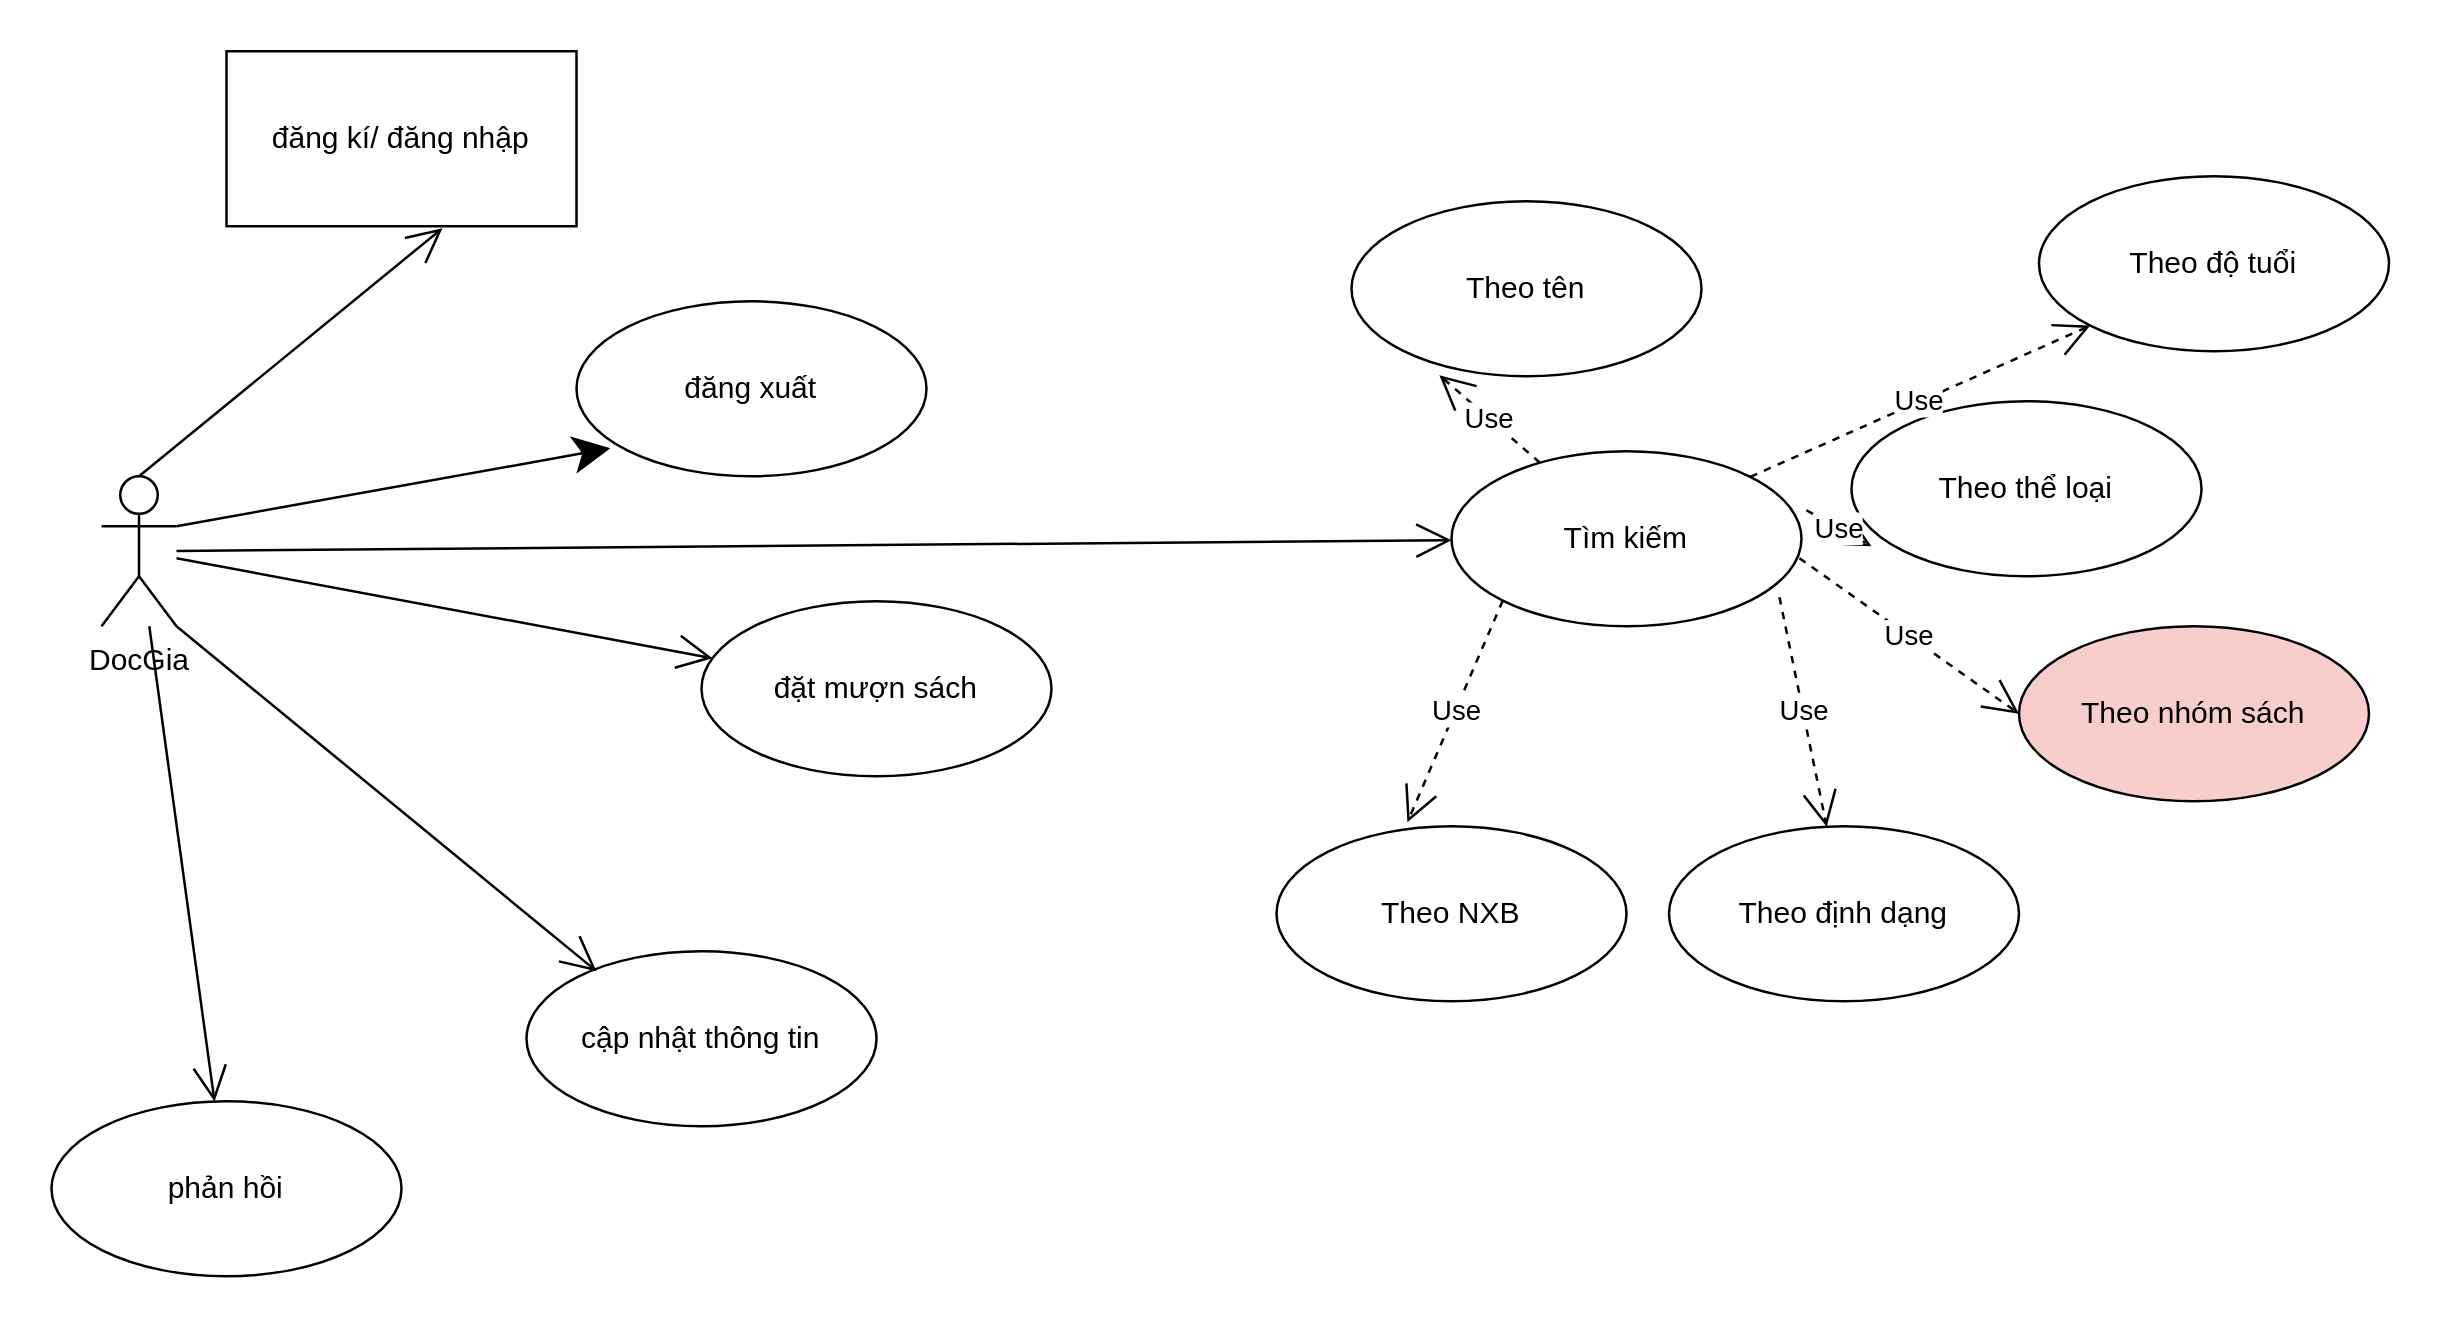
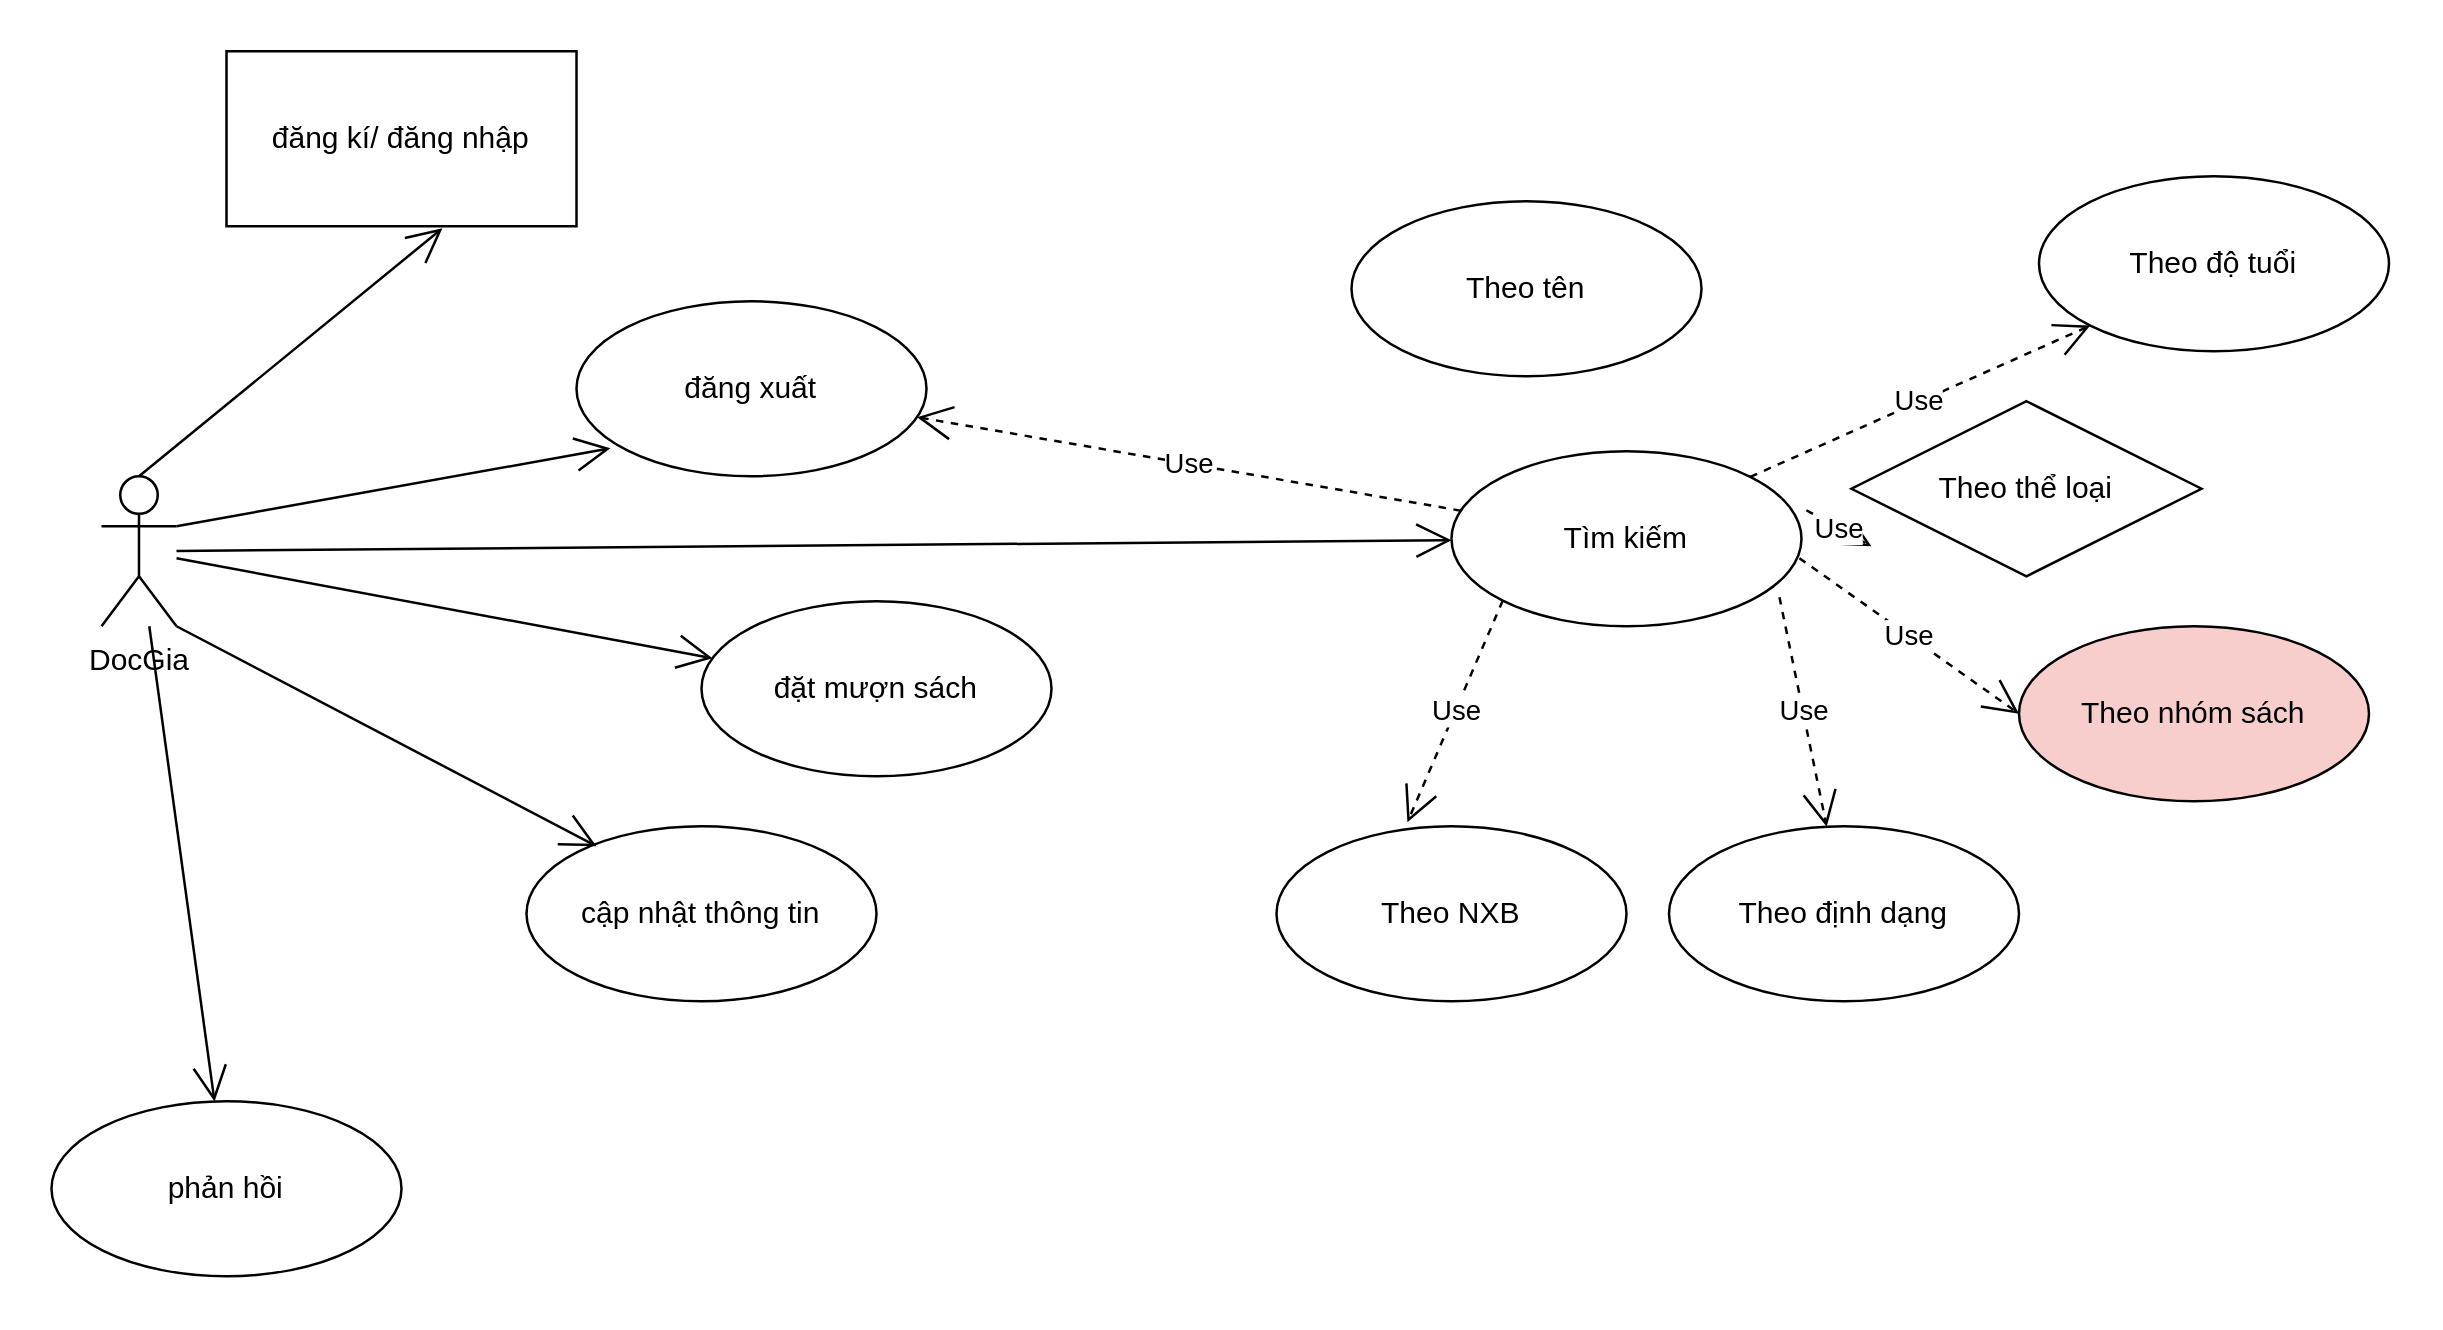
(1525, 449) -> (1320, 486)
(580, 454) -> (591, 452)
(2026, 489) -> (2026, 489)
(701, 1039) -> (701, 914)
